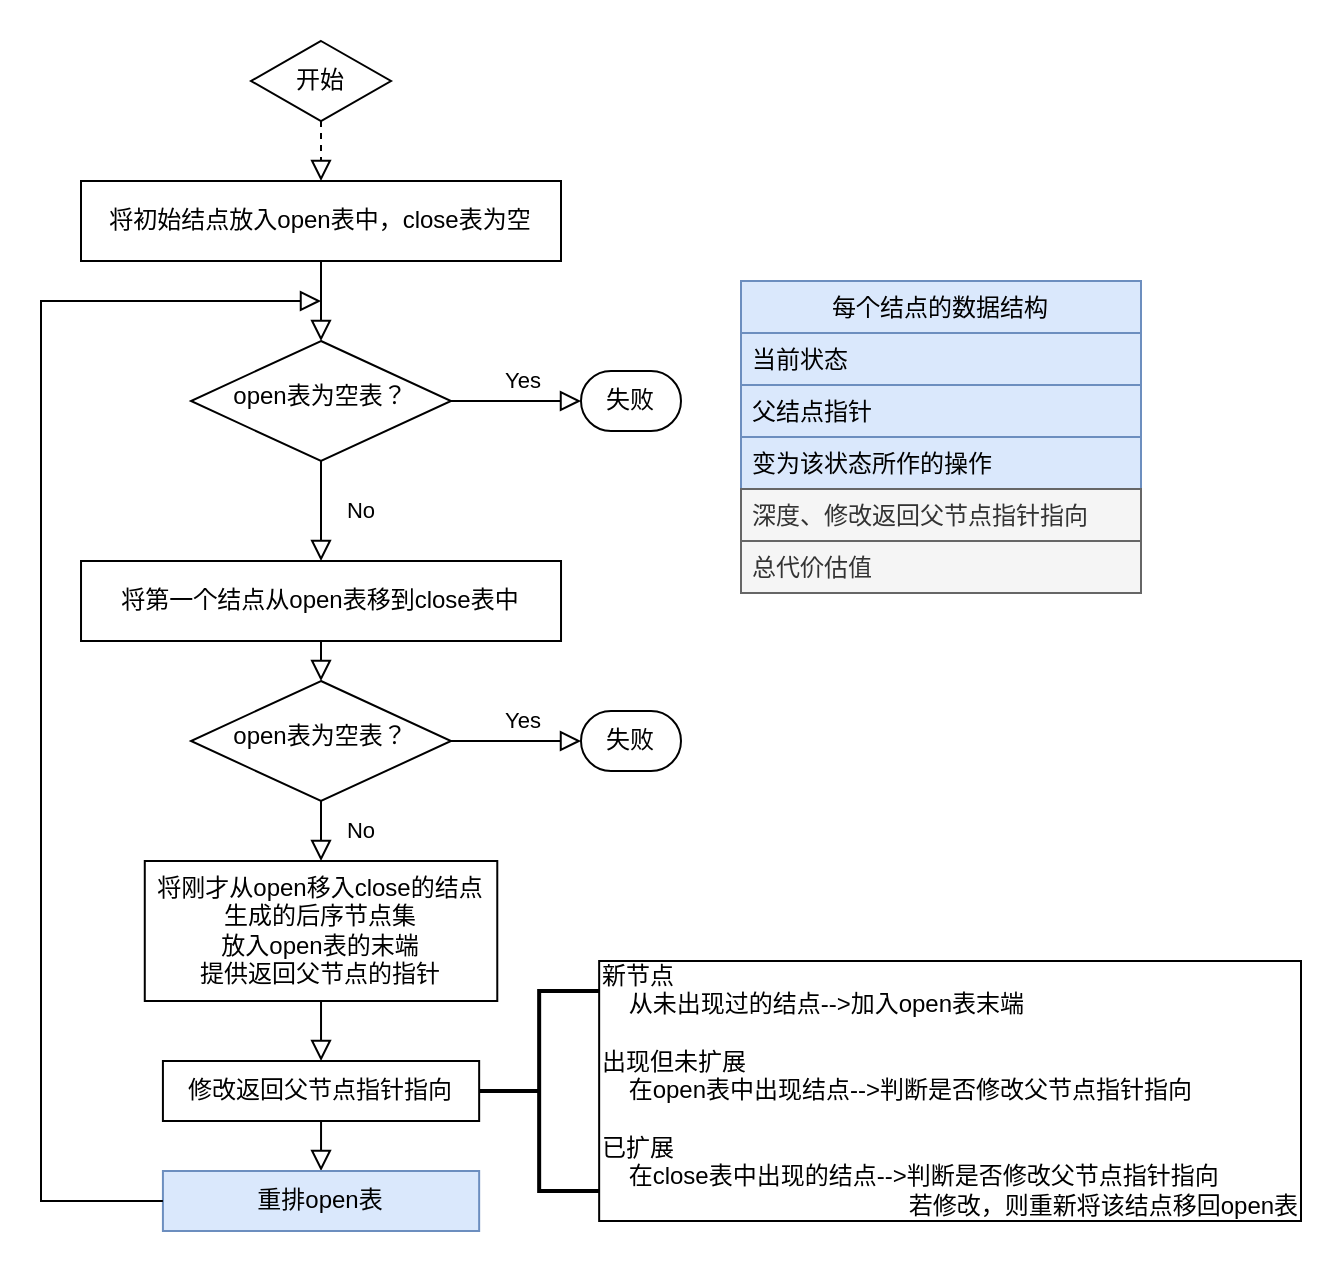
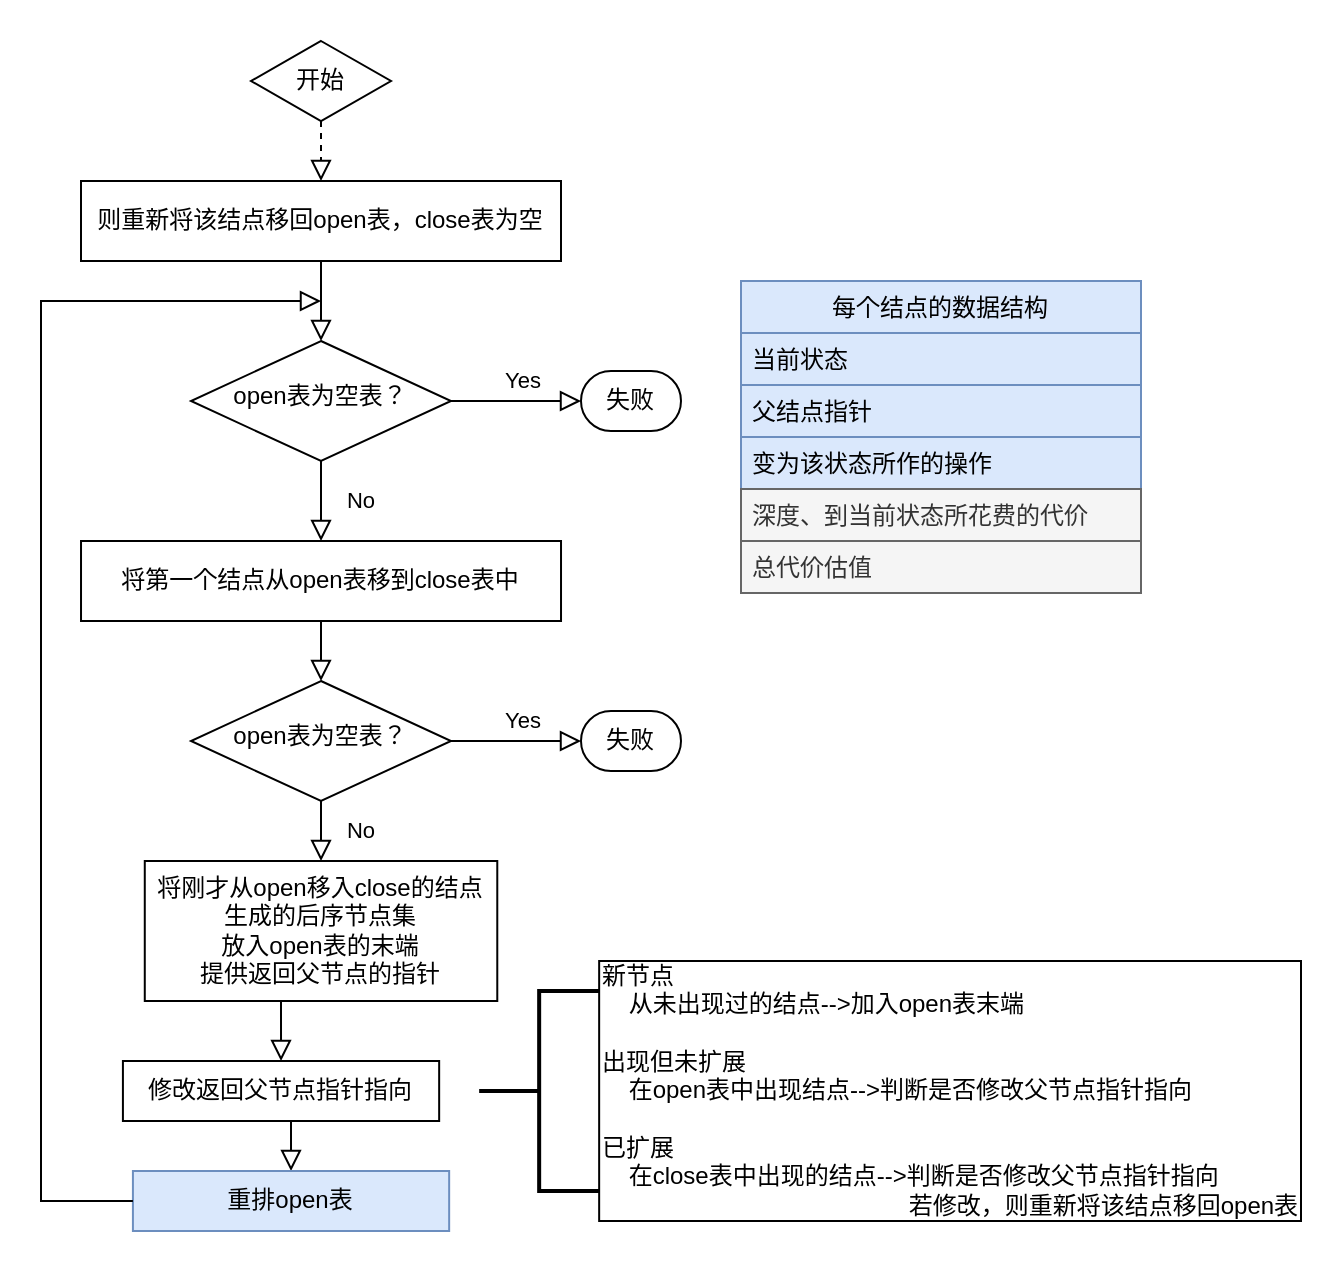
(321, 221) -> (321, 221)
(920, 516) -> (920, 516)
(321, 601) -> (321, 581)
(321, 1091) -> (281, 1091)
(321, 1201) -> (291, 1201)
